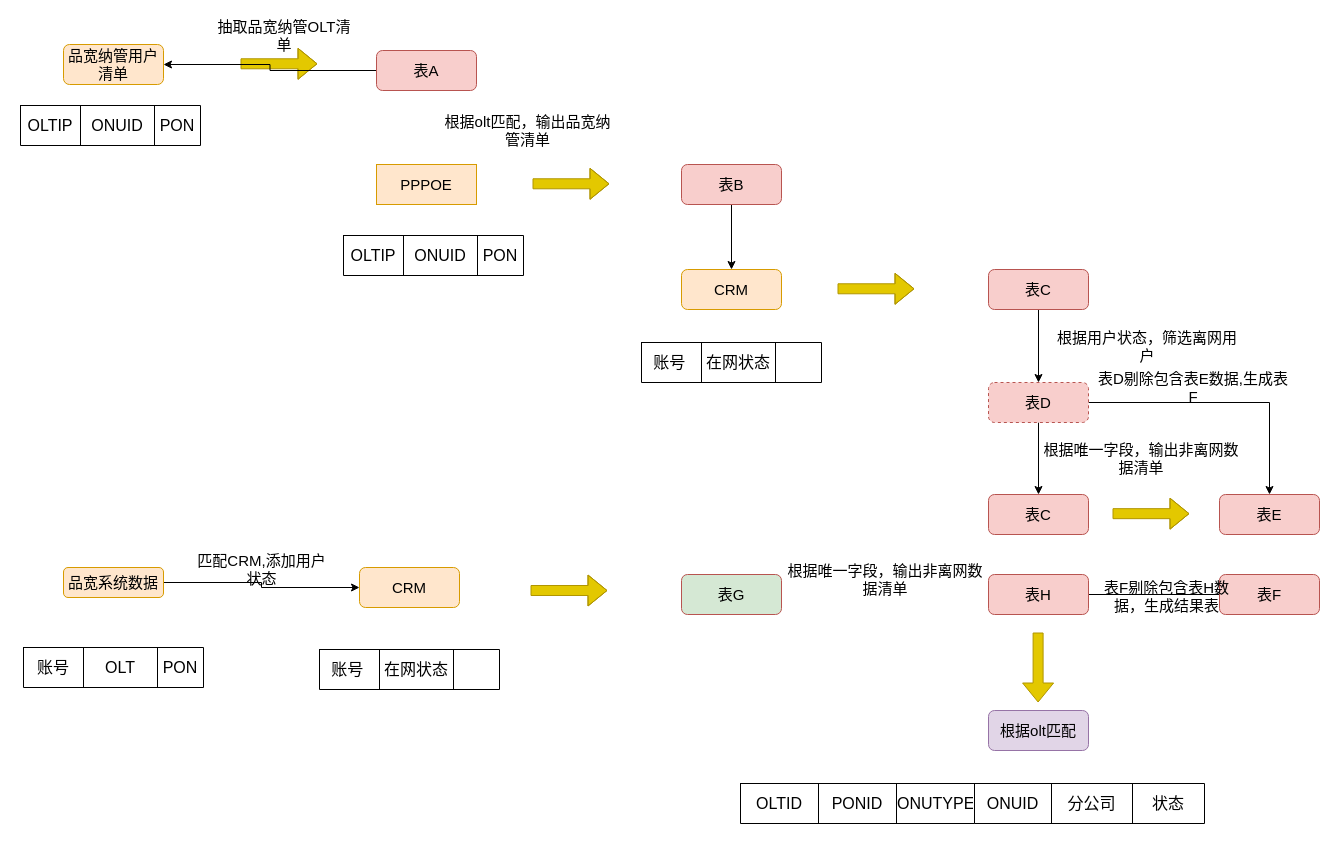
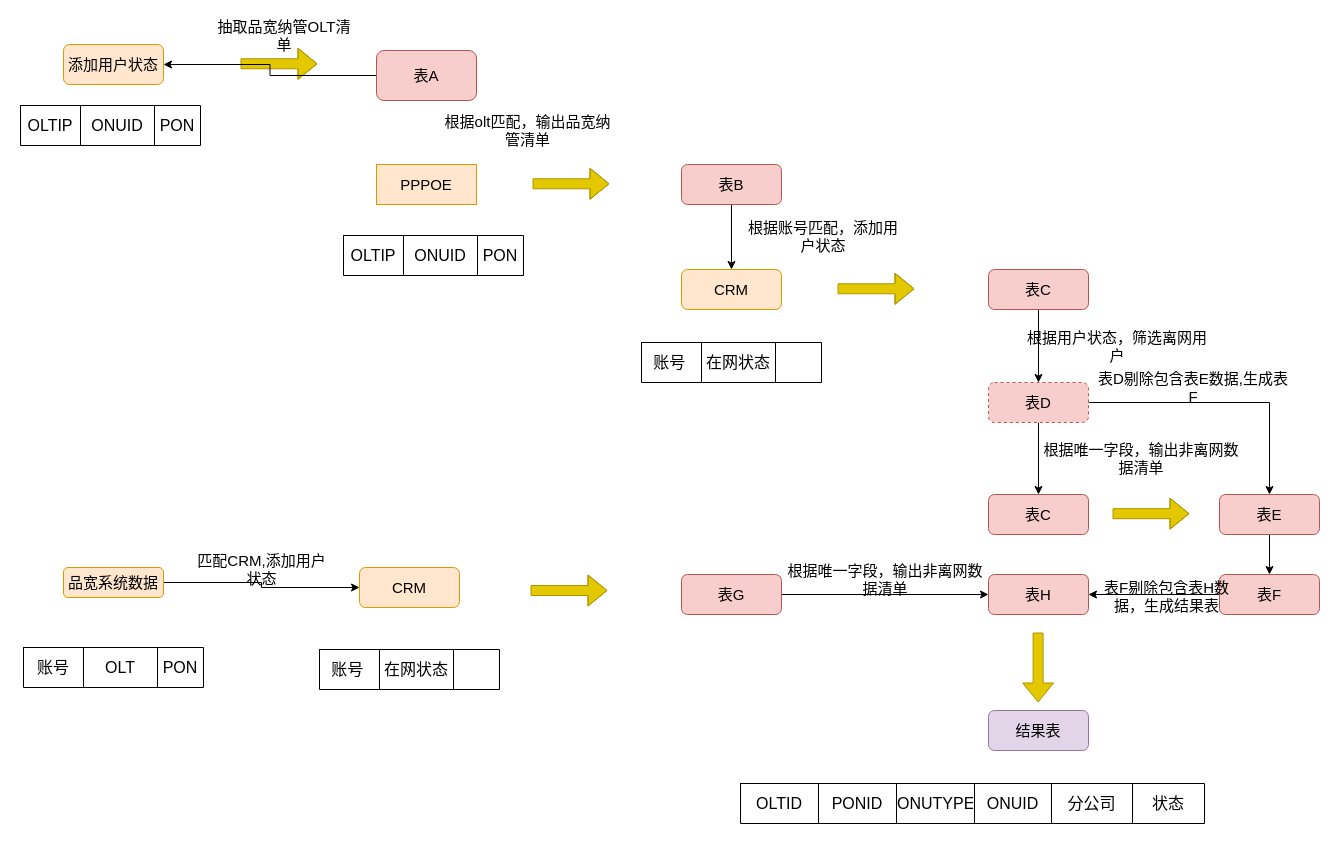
(114, 65) -> (114, 65)
(427, 71) -> (427, 76)
none -> (824, 237)
(1148, 347) -> (1118, 347)
none -> (1270, 551)
(732, 595) -> (732, 595)
none -> (882, 595)
(1094, 595) -> (1096, 595)
(1039, 731) -> (1039, 731)
